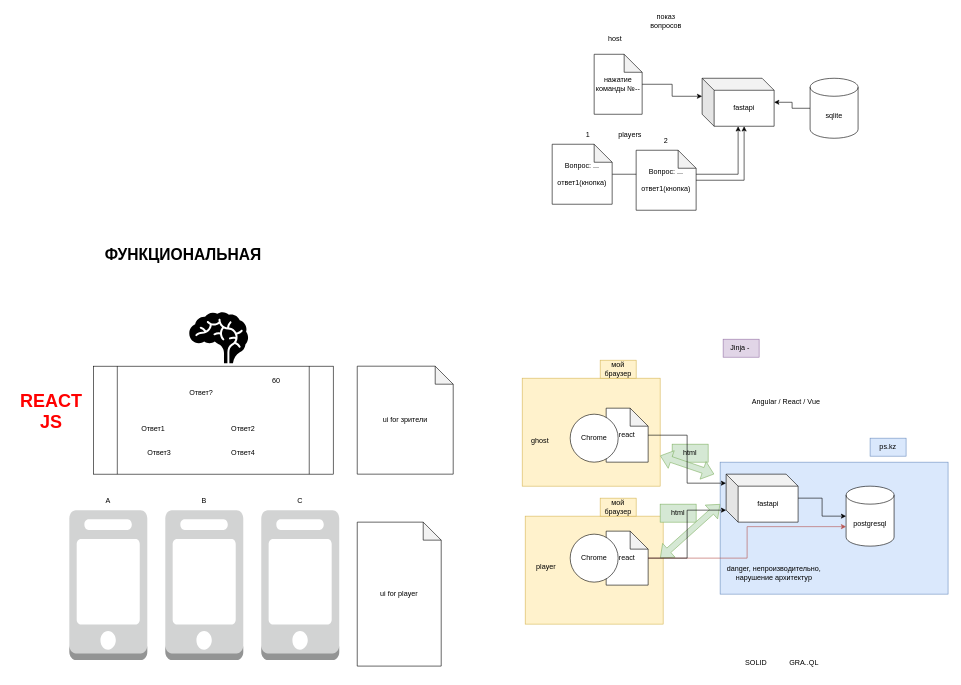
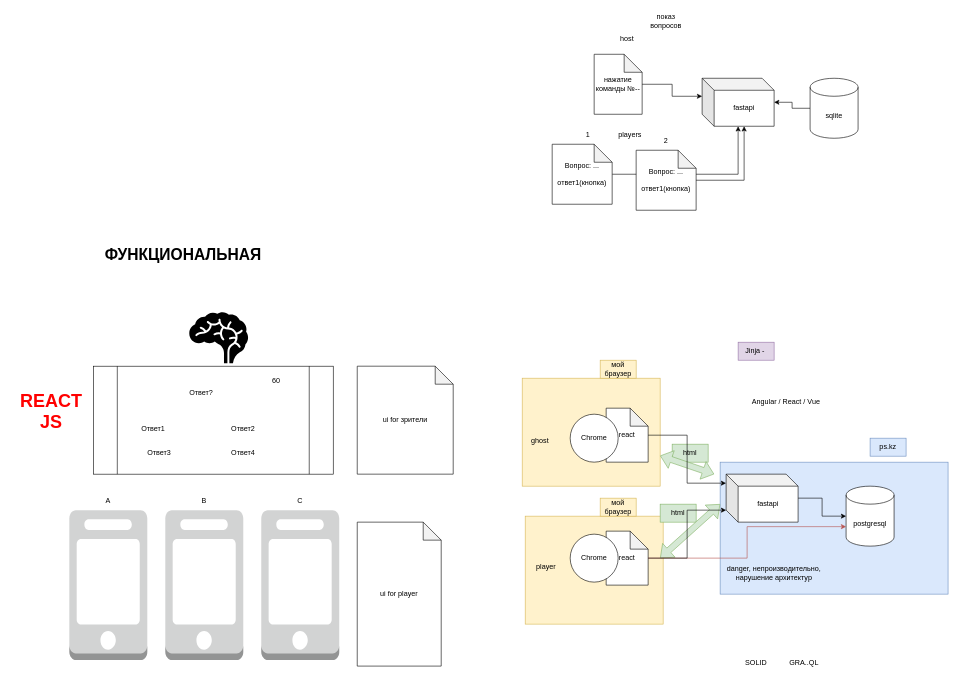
(615, 39) -> (627, 39)
(741, 348) -> (756, 351)
